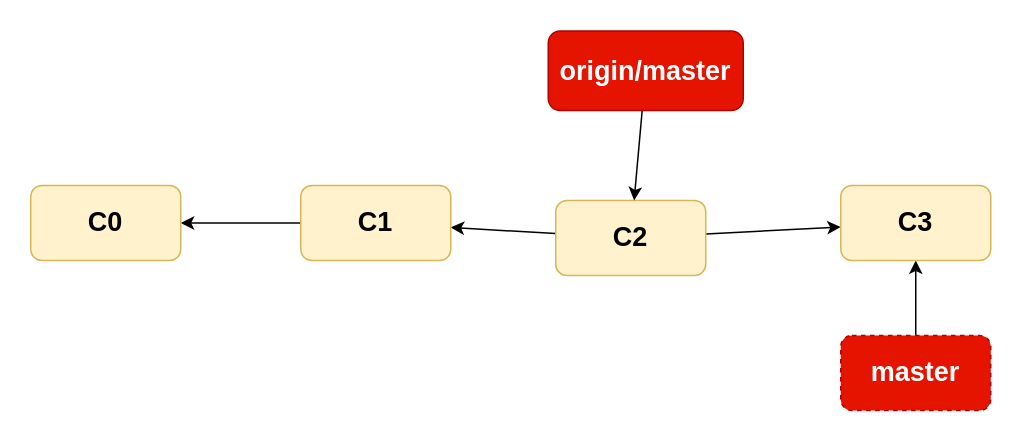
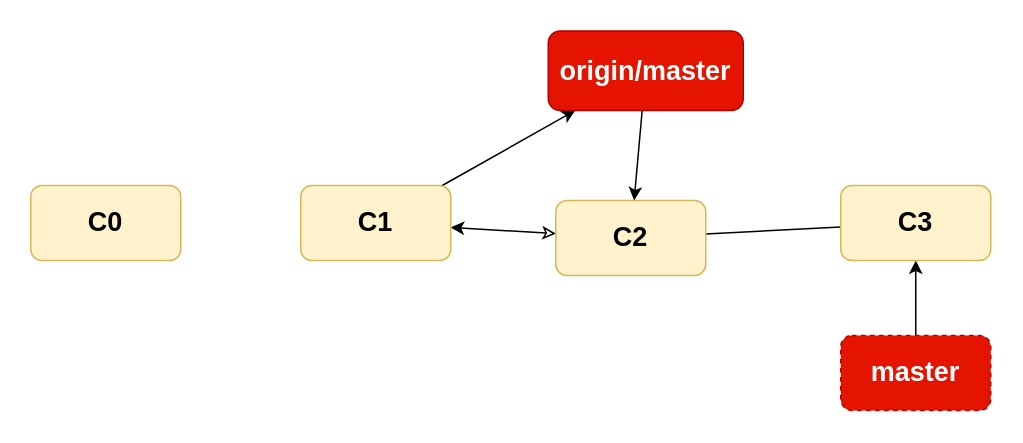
(246, 223) -> (504, 150)
(829, 227) -> (833, 227)
(548, 233) -> (544, 233)
